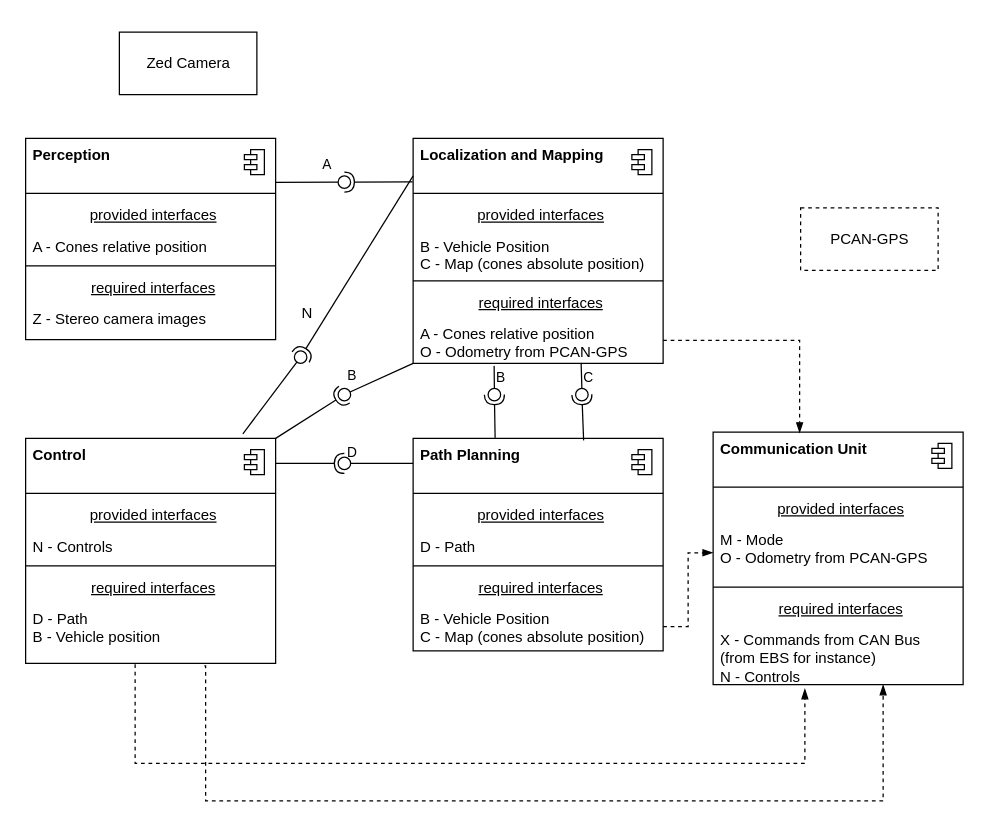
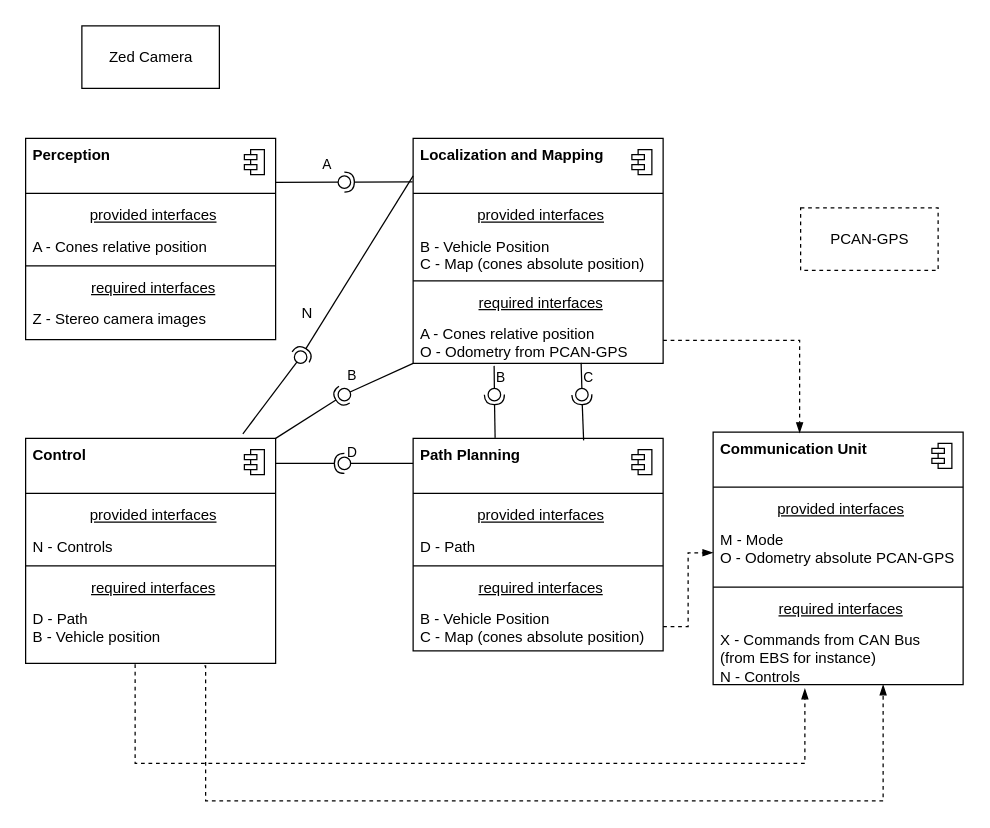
(188, 63) -> (151, 57)
(822, 550) -> (837, 550)
